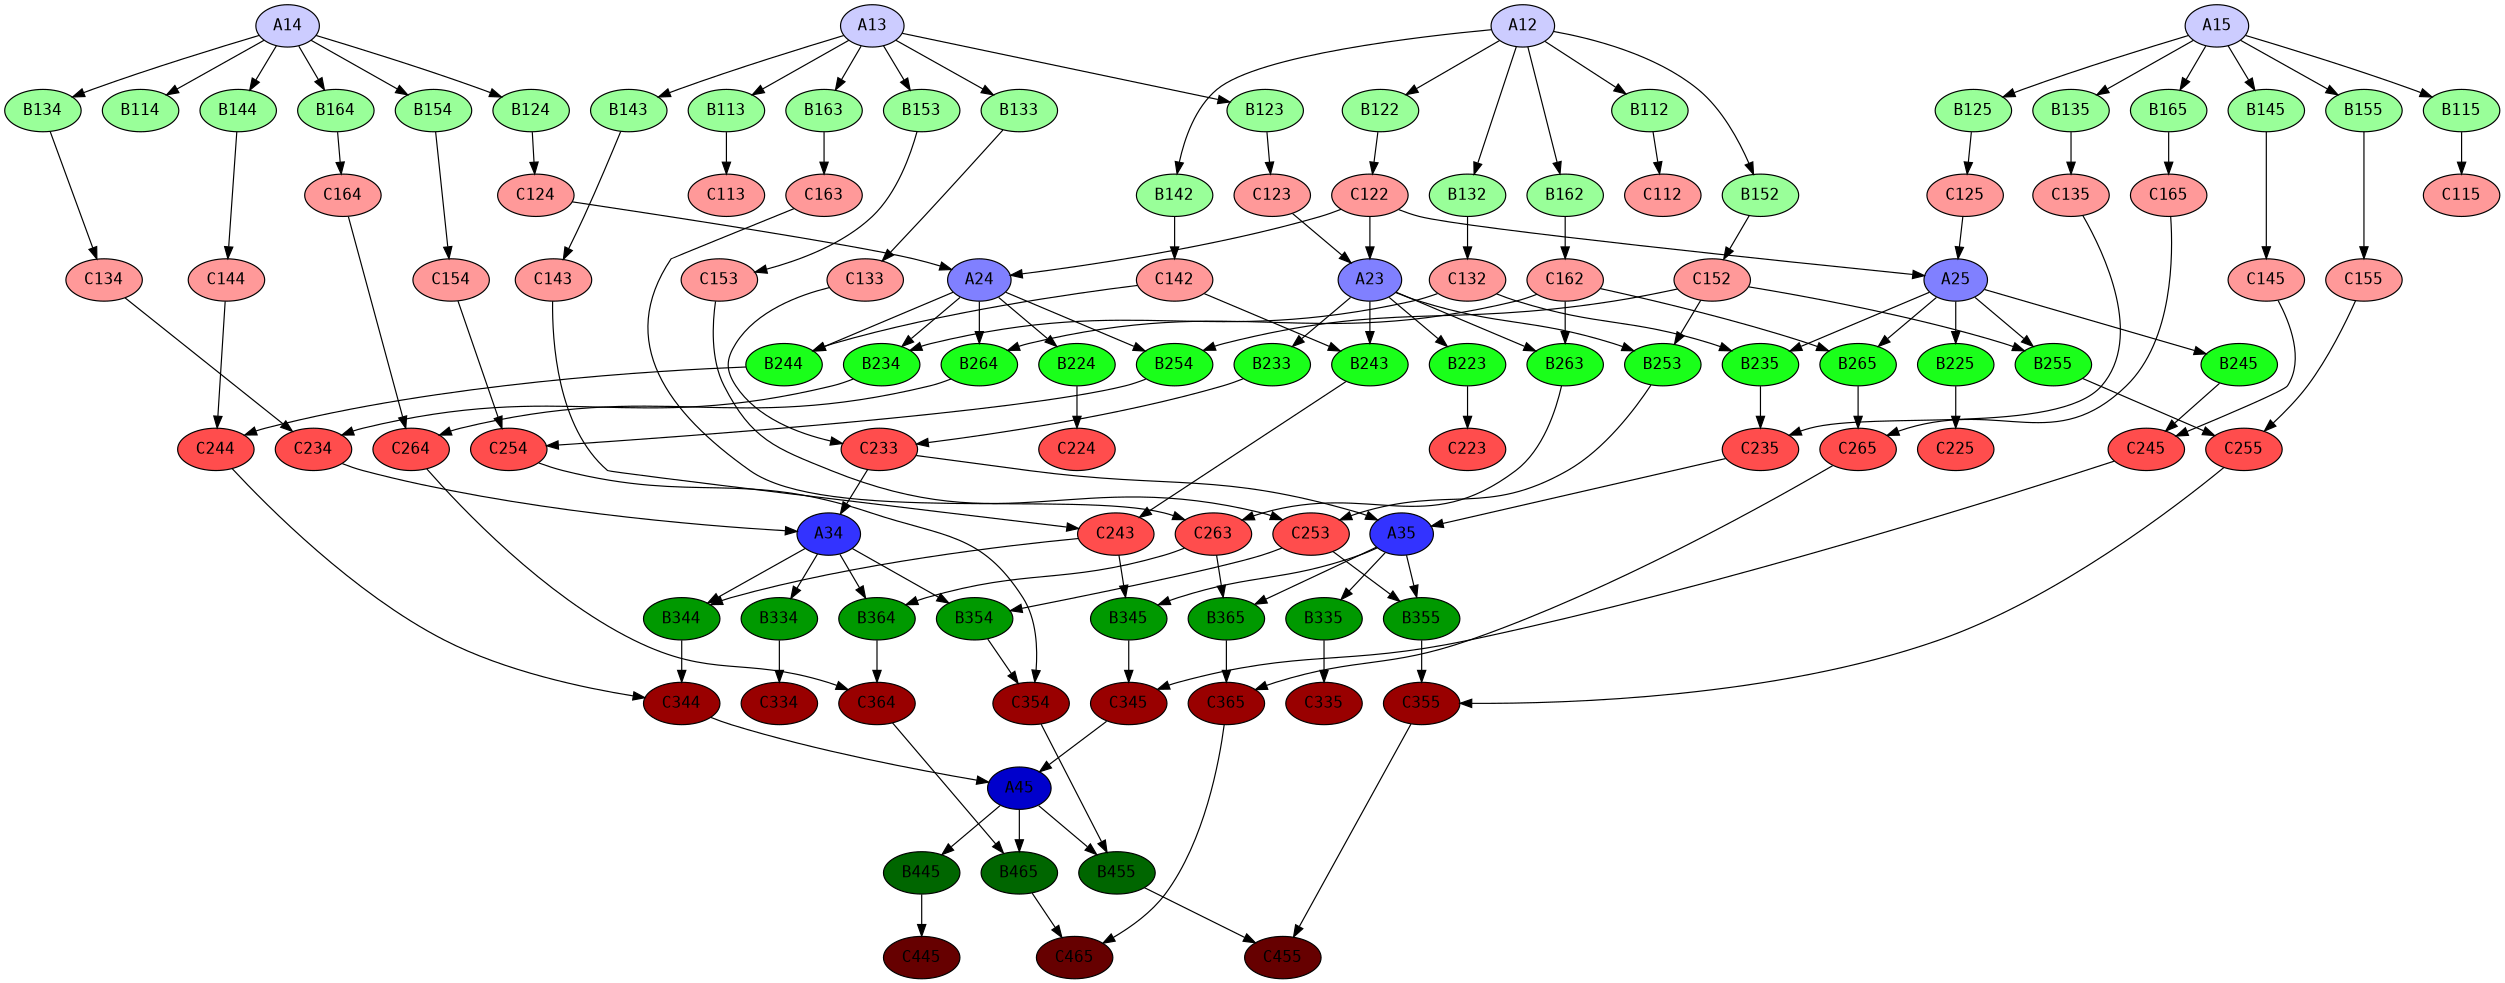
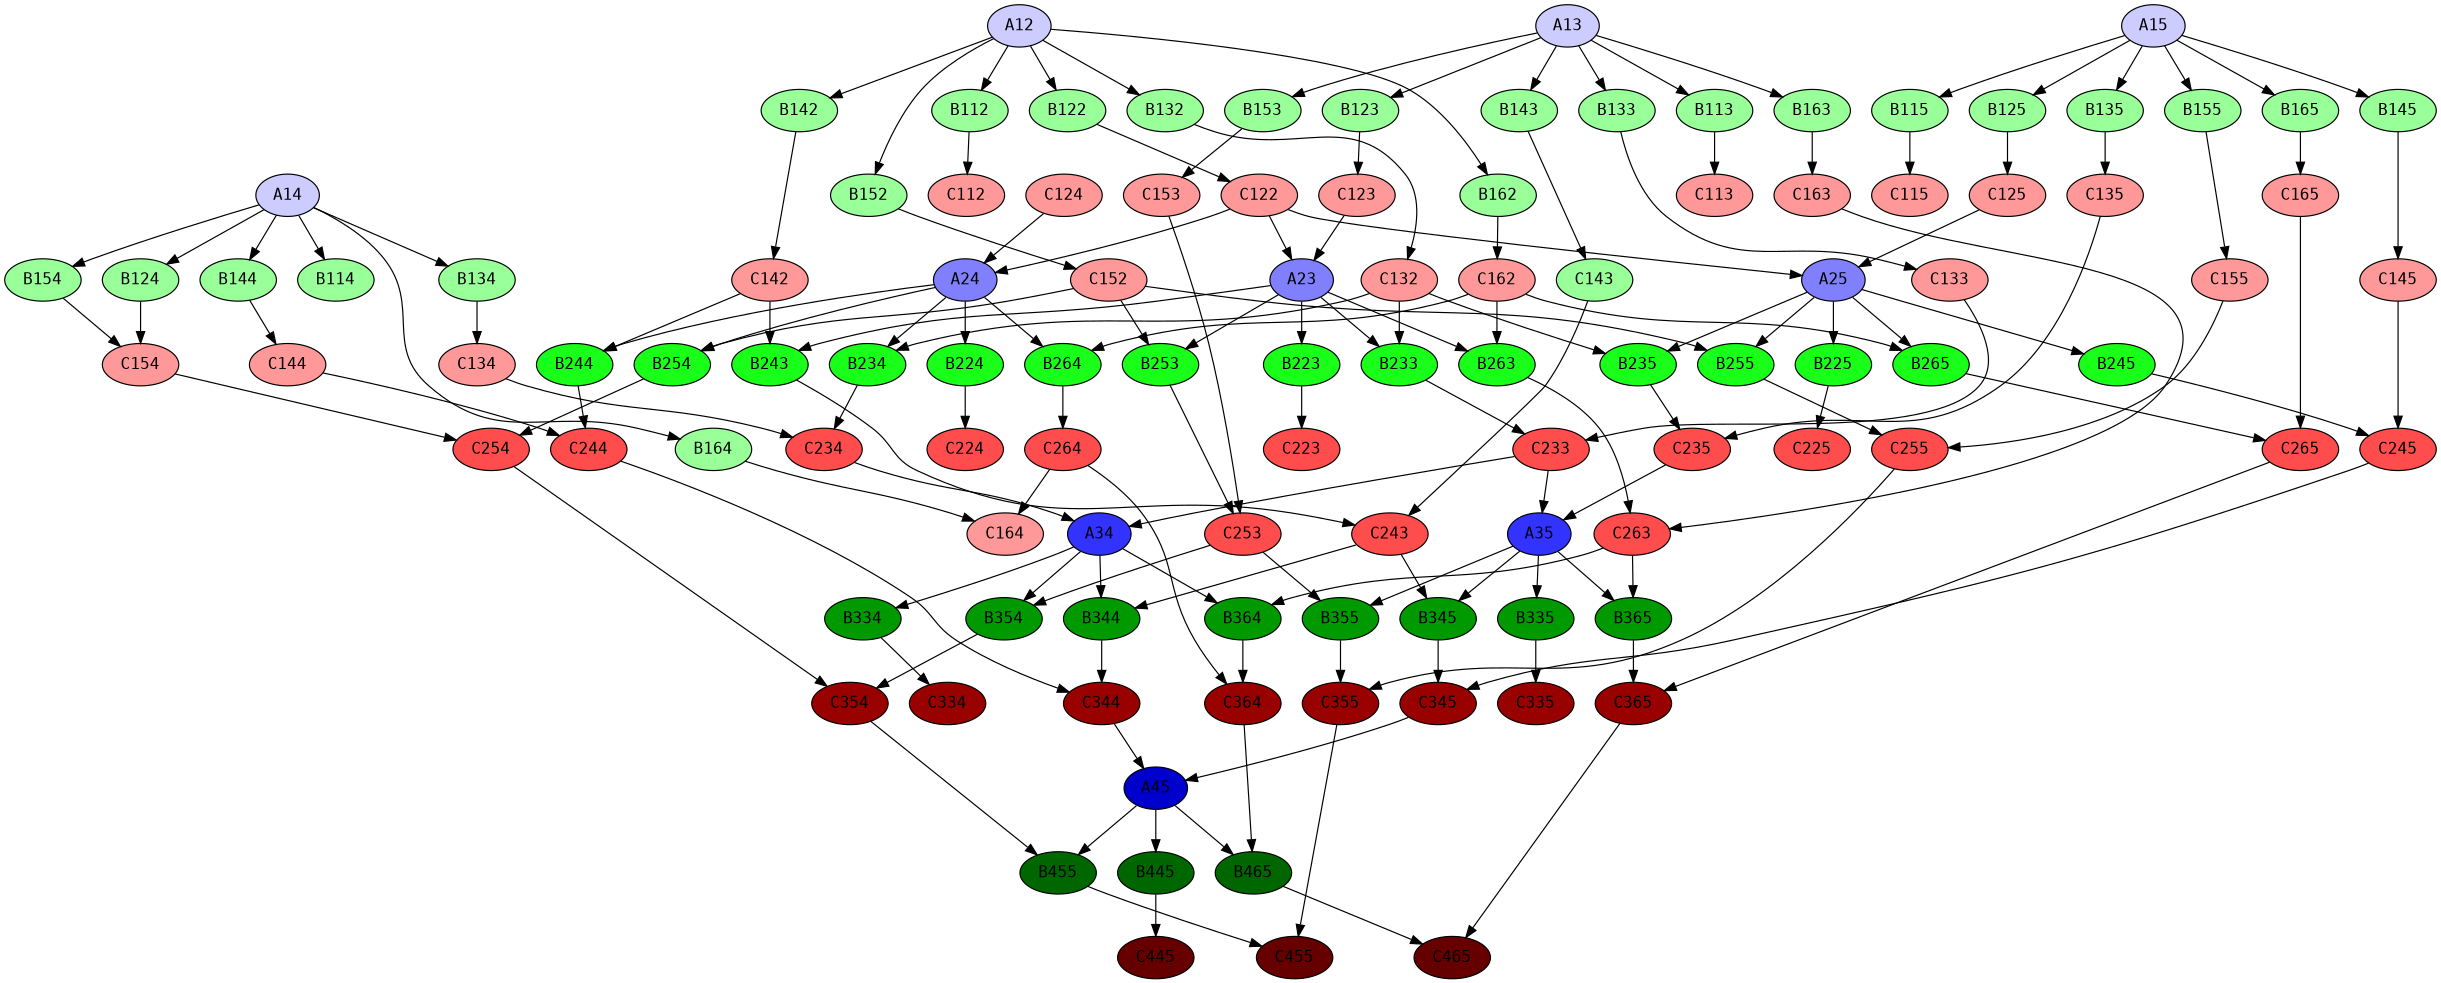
(533, 147) -> (141, 317)
(553, 280) -> (1595, 280)
(375, 317) -> (1037, 487)
none -> (1399, 317)
